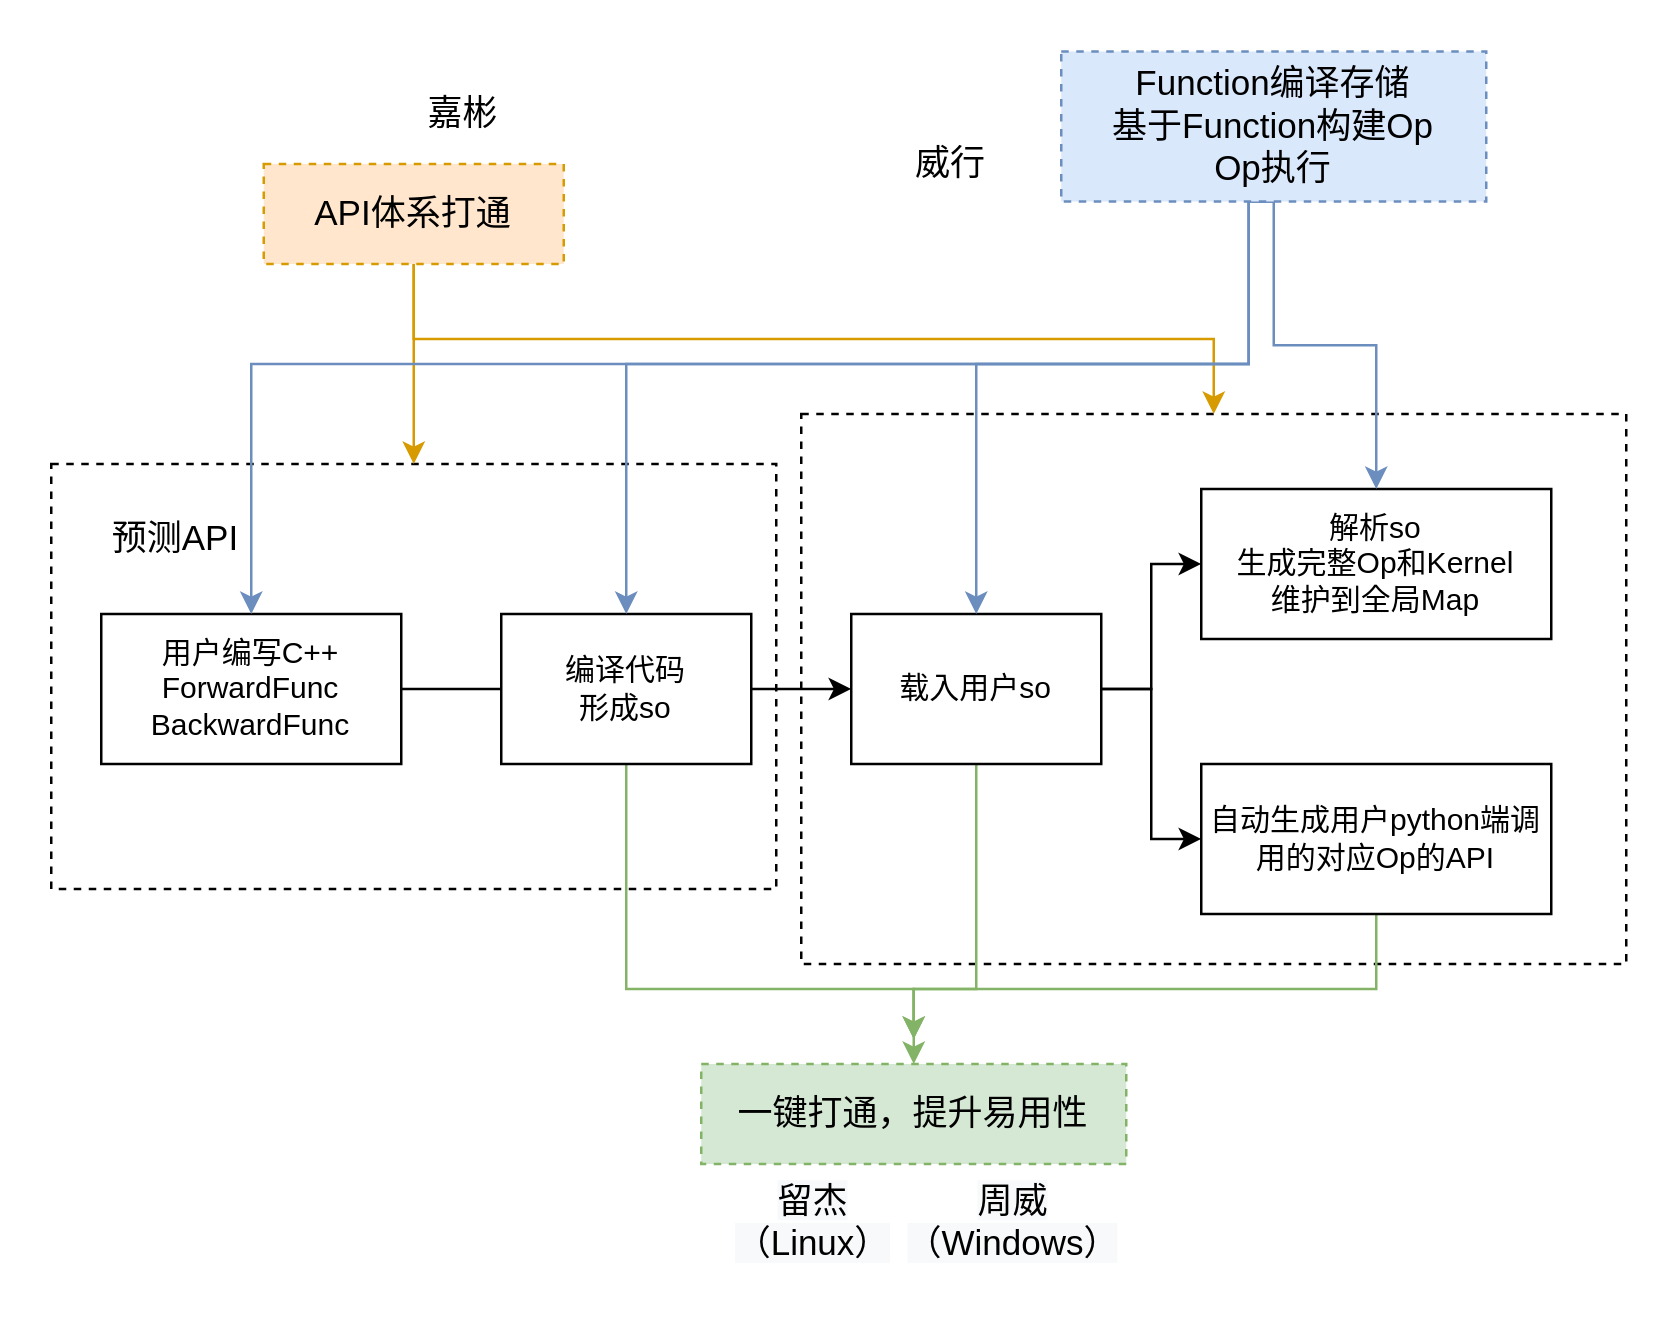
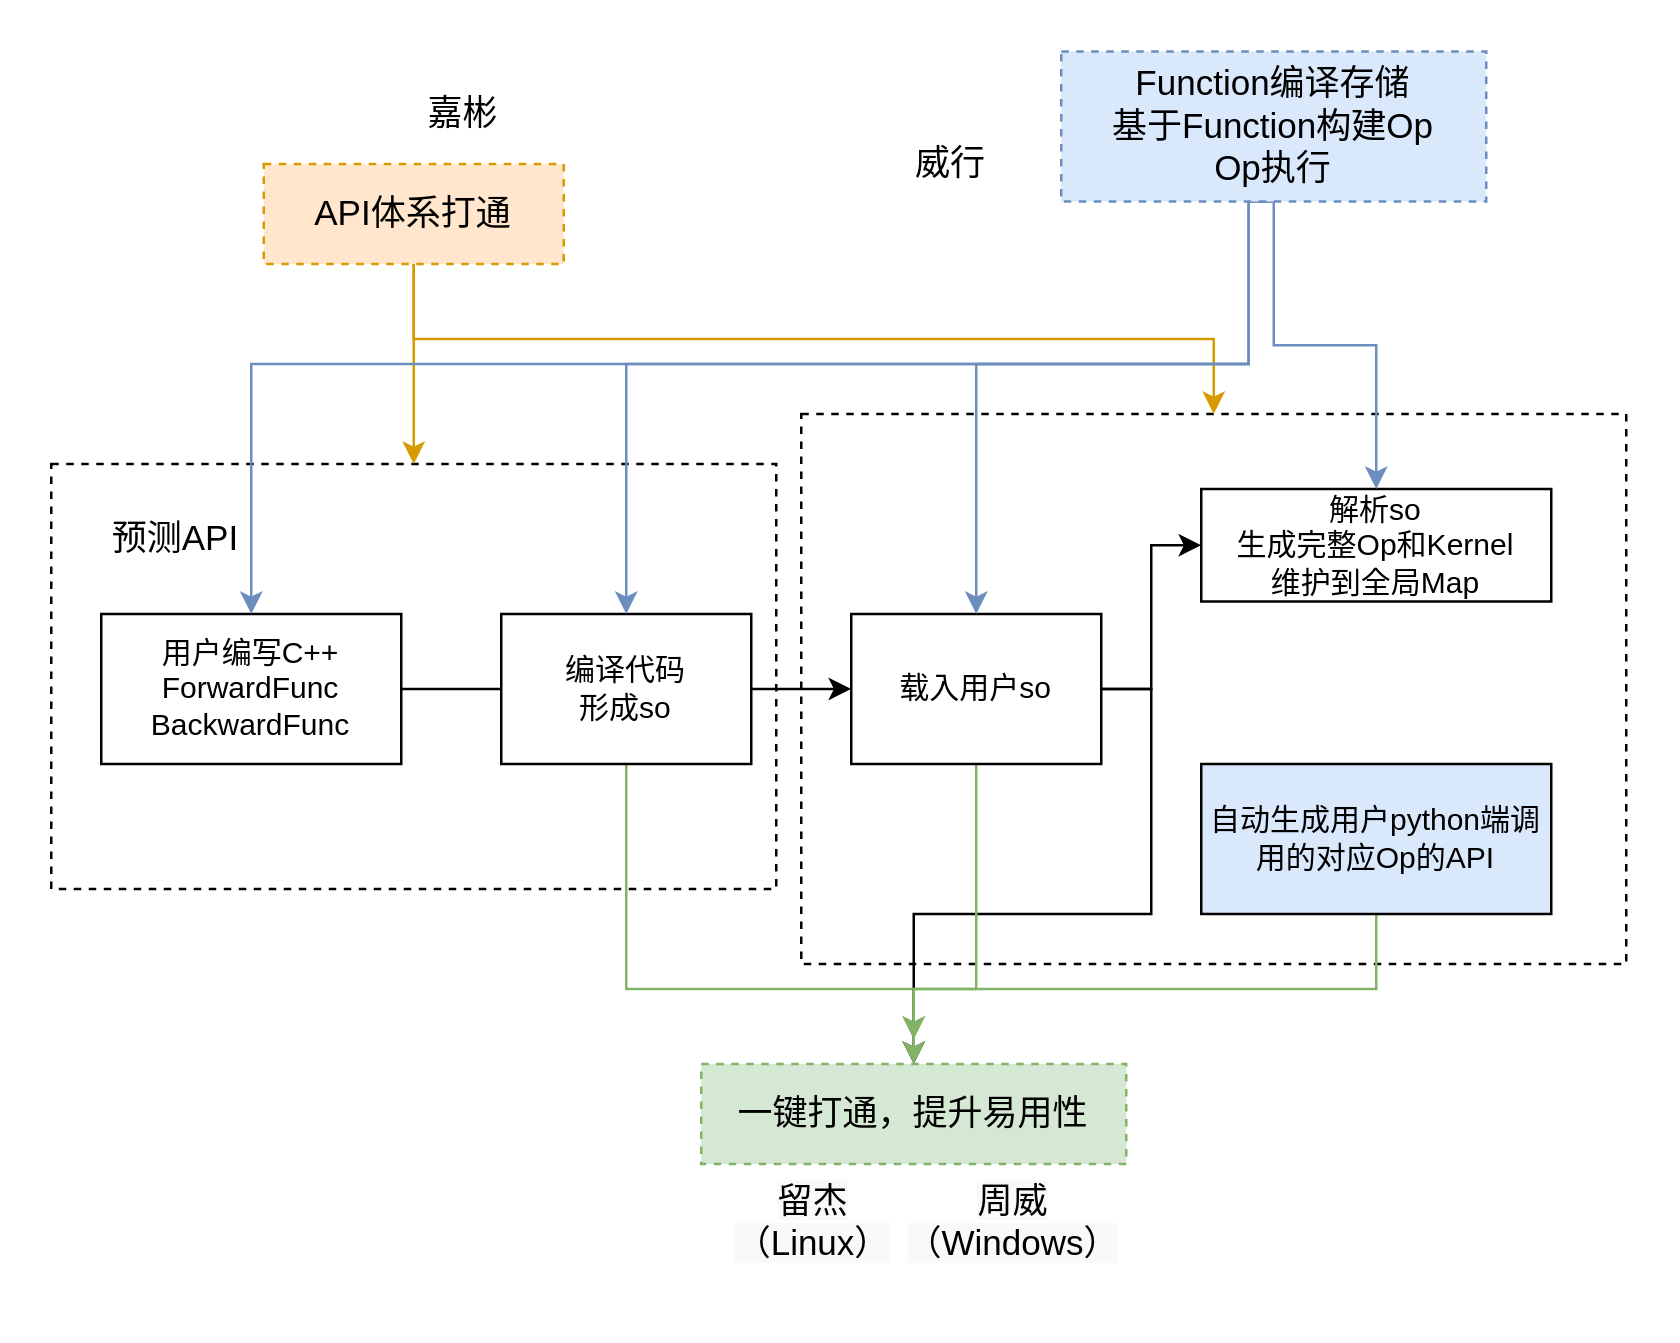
(1376, 564) -> (1376, 545)
(1166, 839) -> (1105, 914)
(1376, 839) -> (1376, 839)
